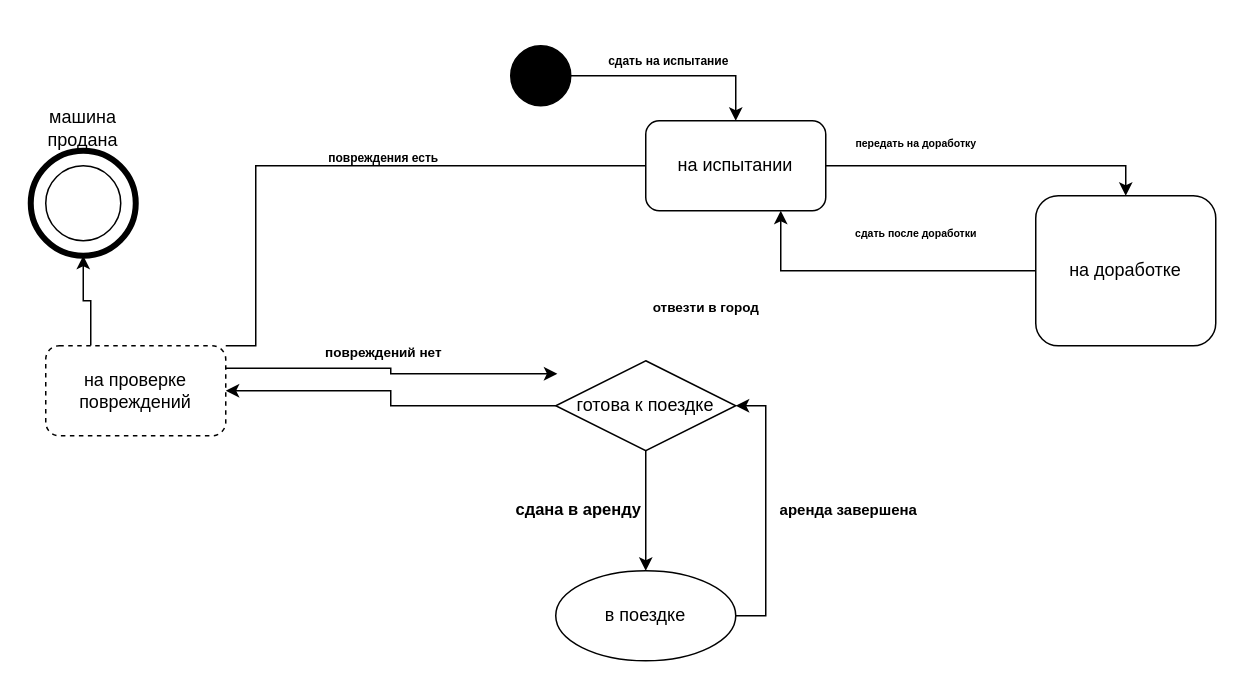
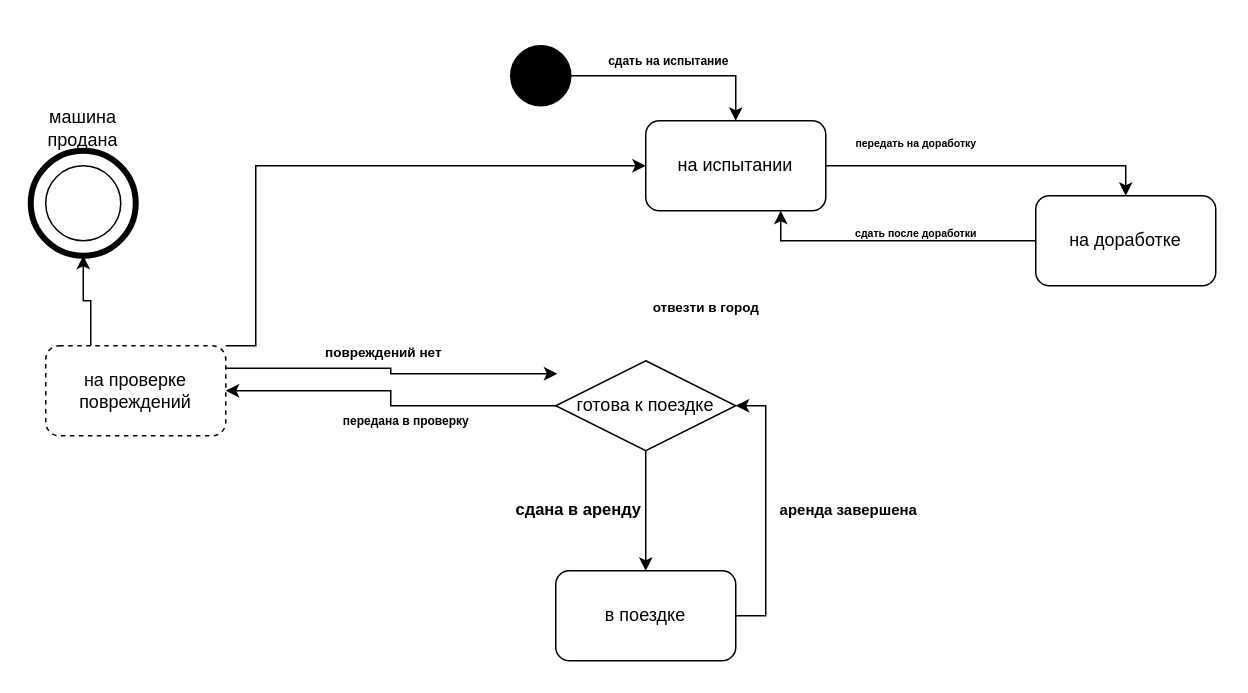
(383, 151) -> none
(638, 166) -> (634, 166)
(1126, 271) -> (1126, 241)
none -> (406, 413)
(646, 616) -> (646, 616)
